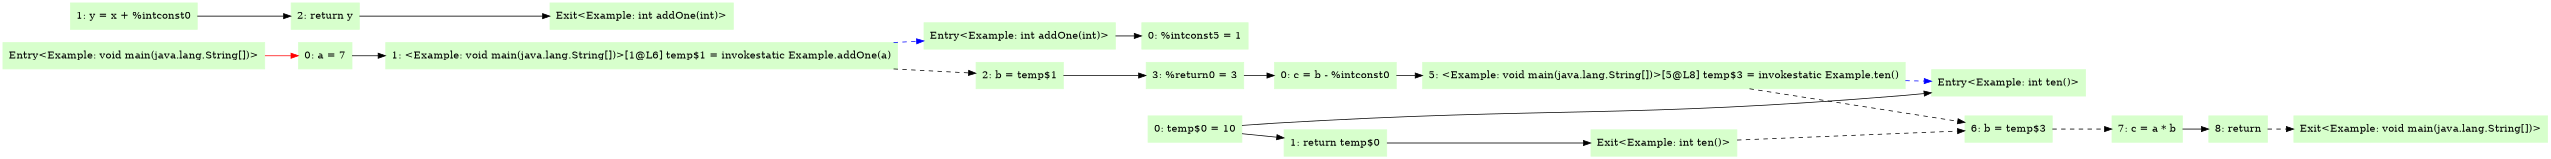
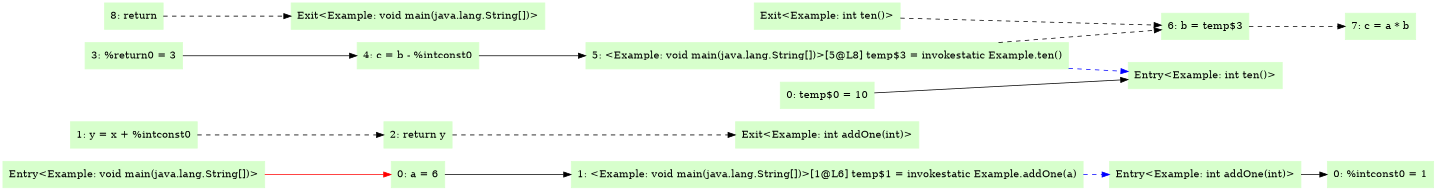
(240, 16) -> (287, 135)
(451, 16) -> (590, 135)
(1195, 36) -> (1380, 175)
(325, 56) -> (418, 175)
(1020, 76) -> none
(1335, 76) -> (418, 56)
(2192, 129) -> none
(1335, 143) -> none
